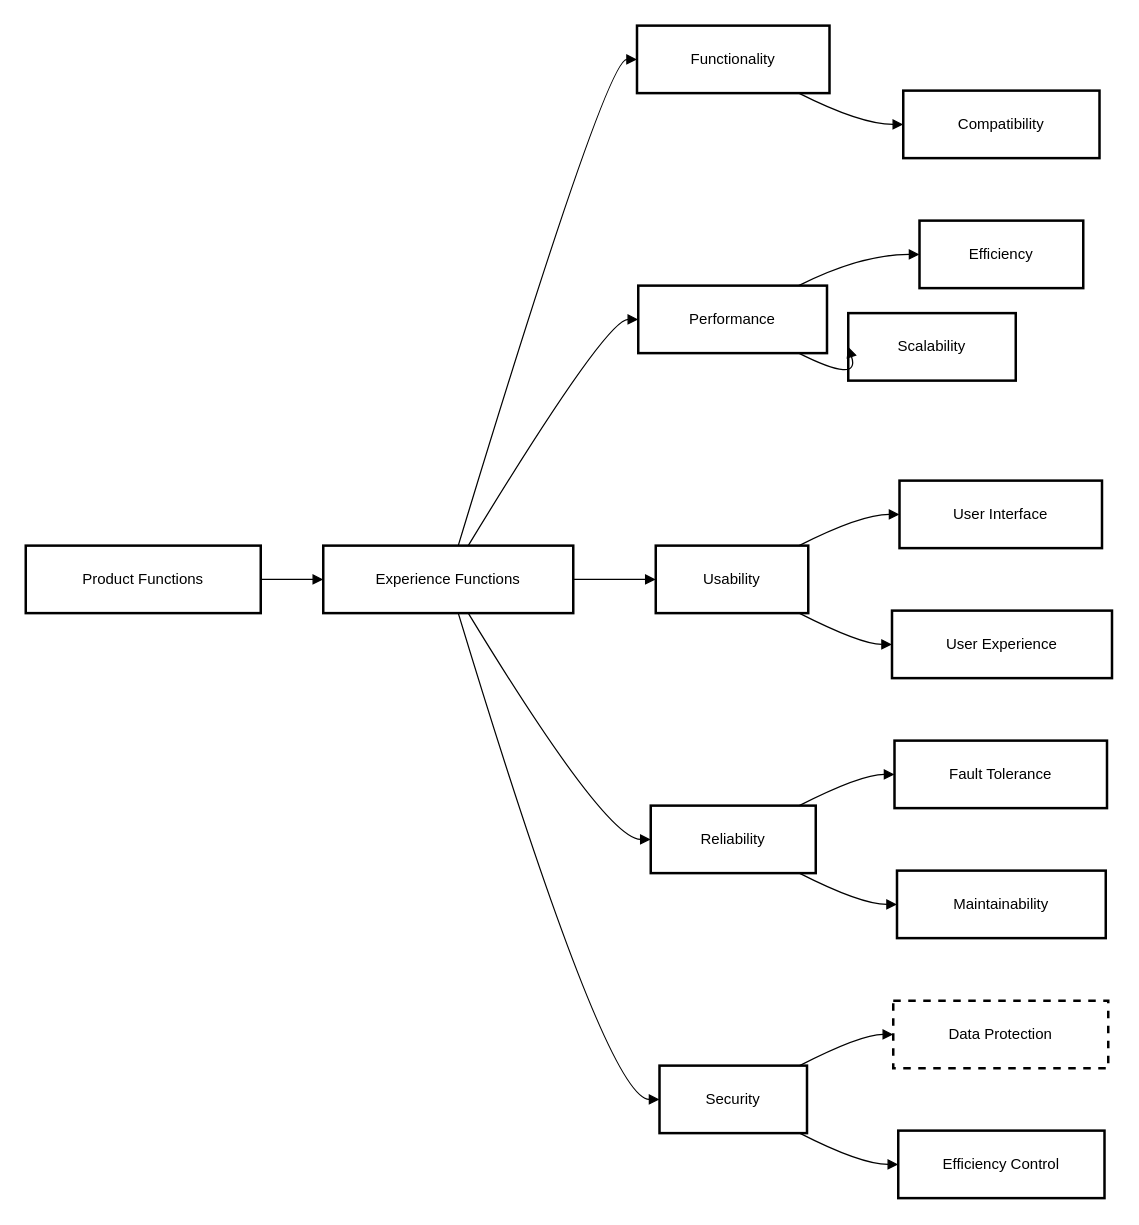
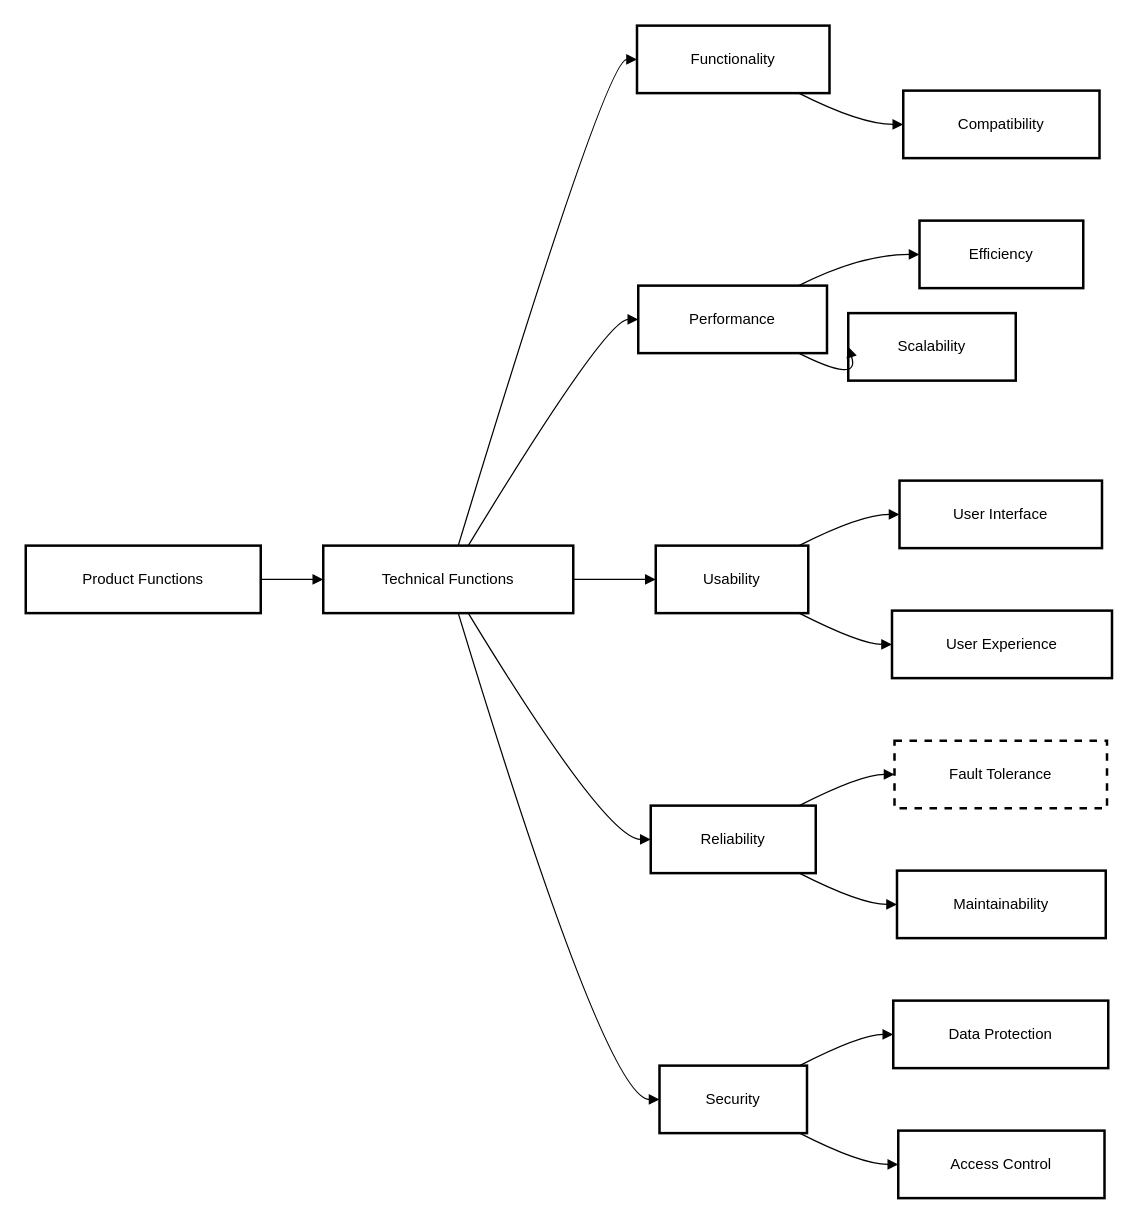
(448, 579) -> (448, 579)
(1001, 774) -> (1001, 774)
(1001, 1034) -> (1001, 1034)
(1001, 1164) -> (1001, 1164)
